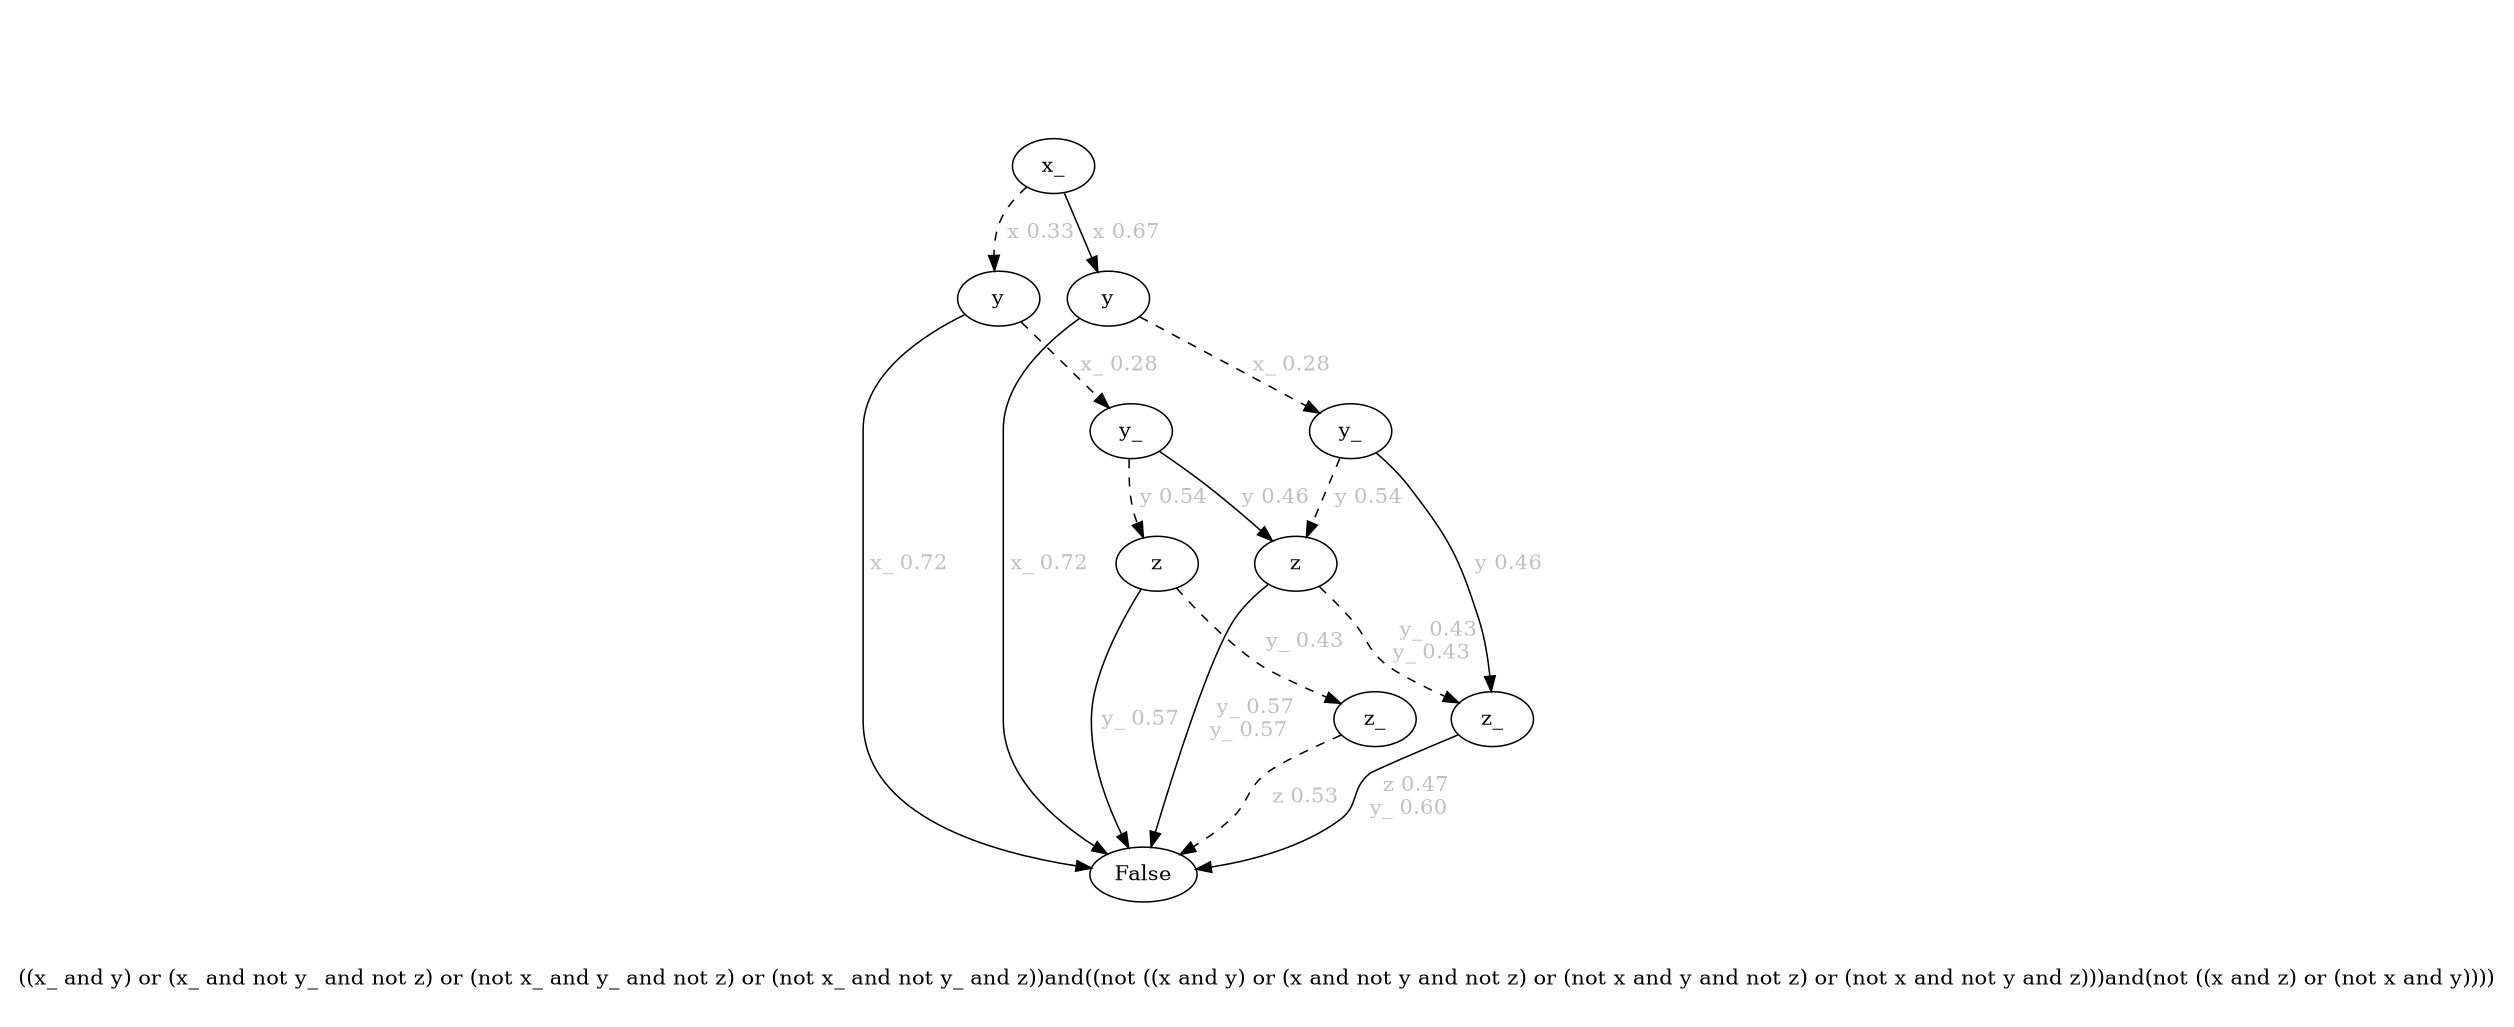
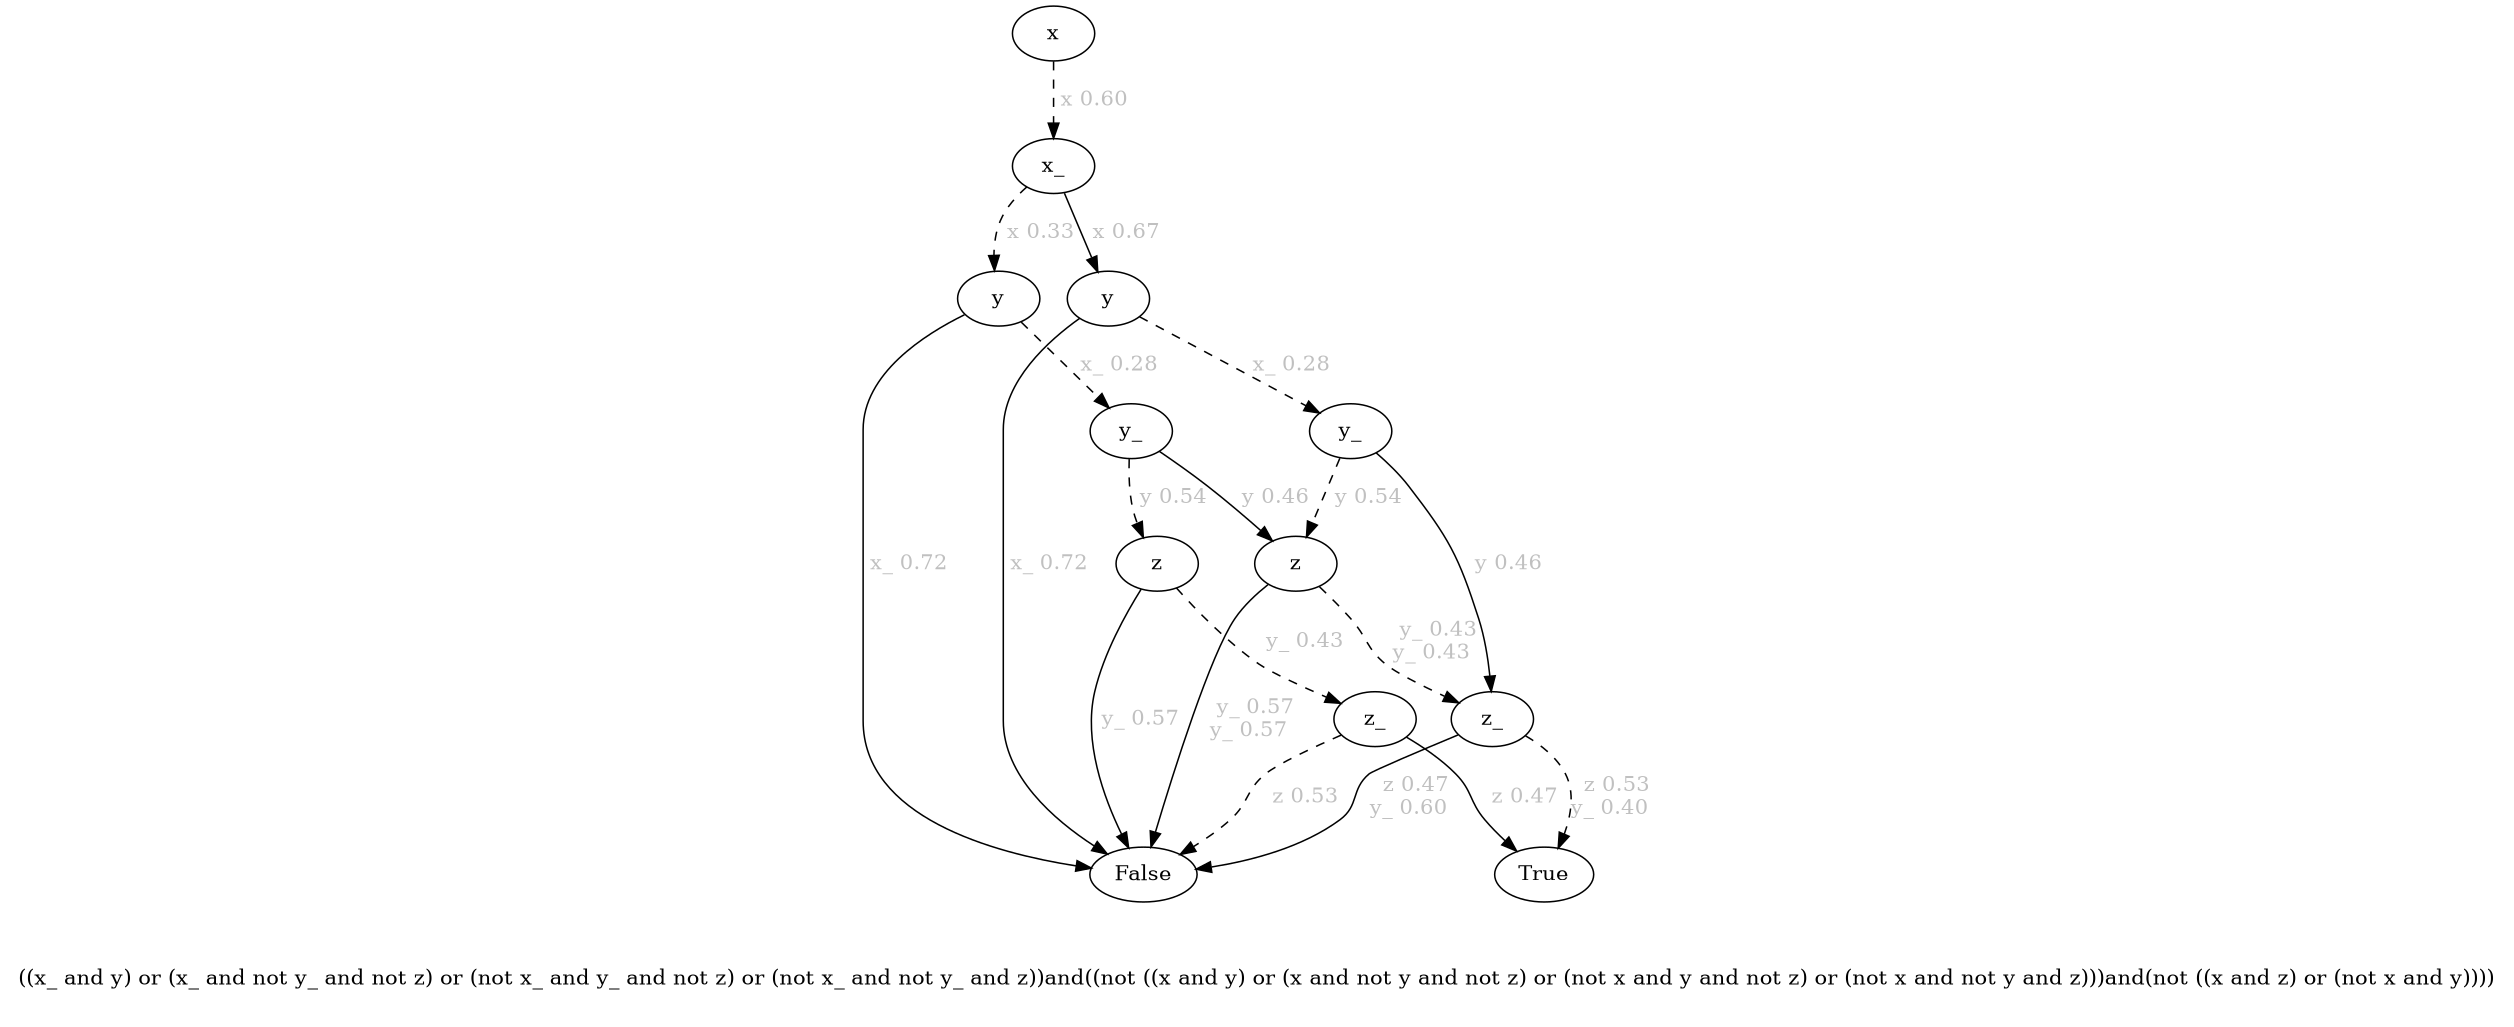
none -> (1054, 34)
none -> (1544, 875)
